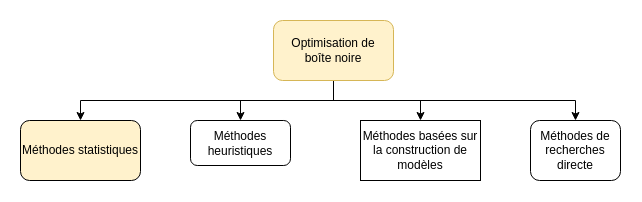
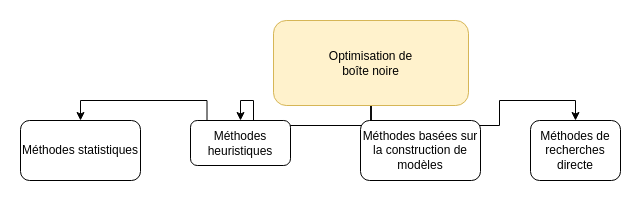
(334, 51) -> (371, 63)
(81, 151) -> (81, 151)
(421, 151) -> (421, 151)
